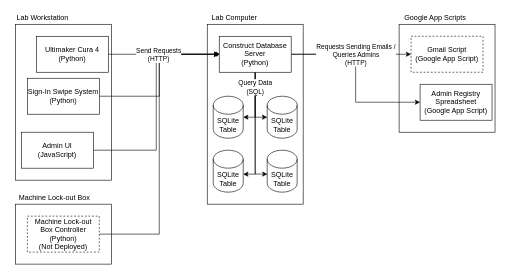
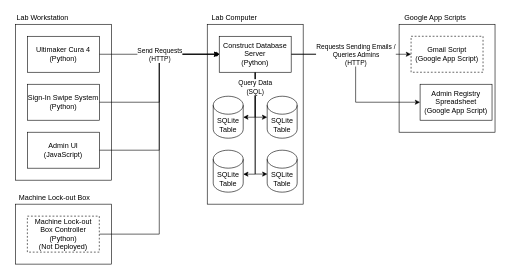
(72, 54) -> (63, 54)
(63, 96) -> (63, 102)
(57, 150) -> (63, 150)
